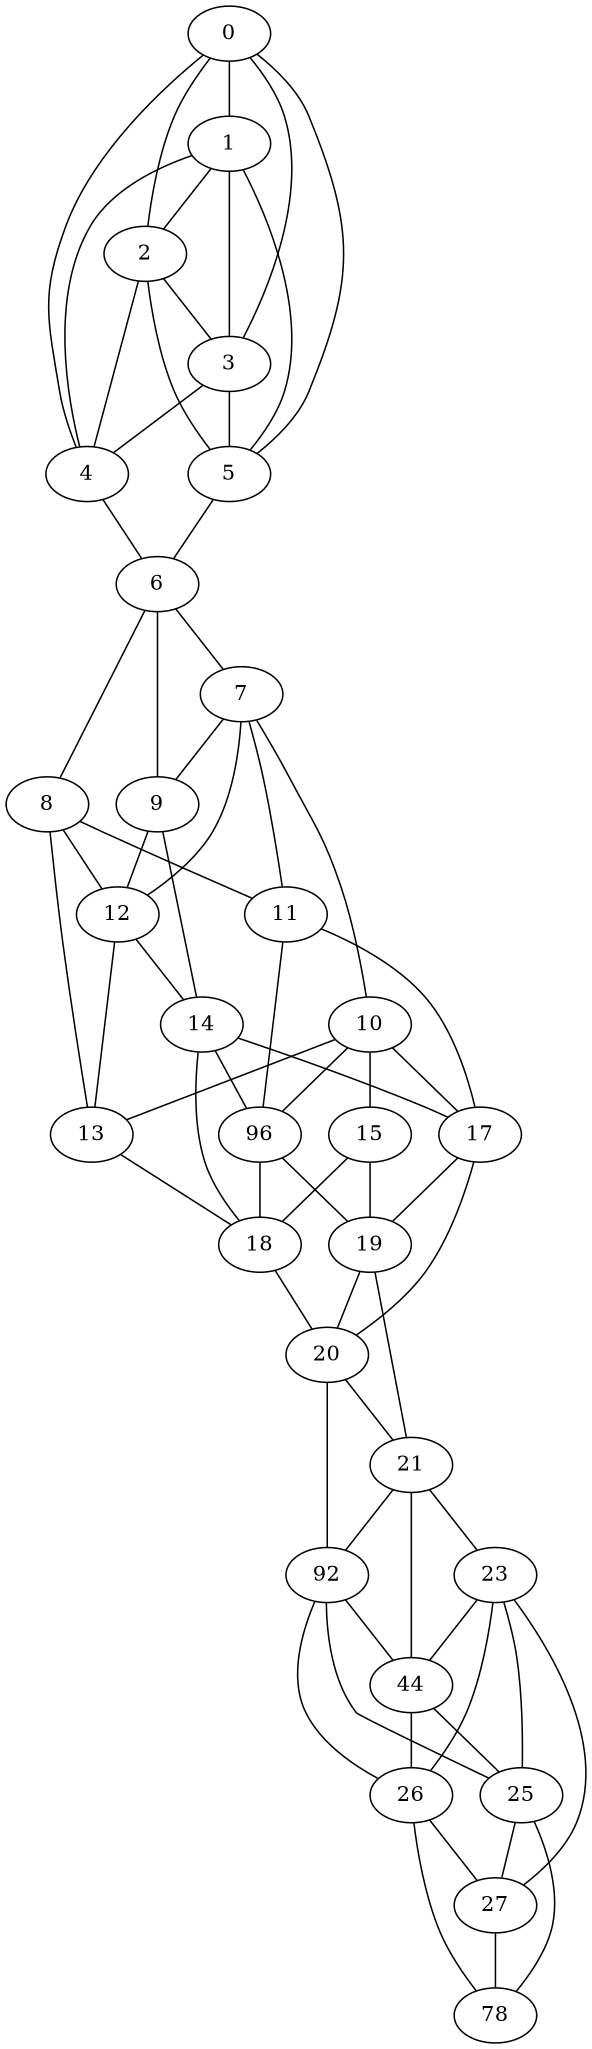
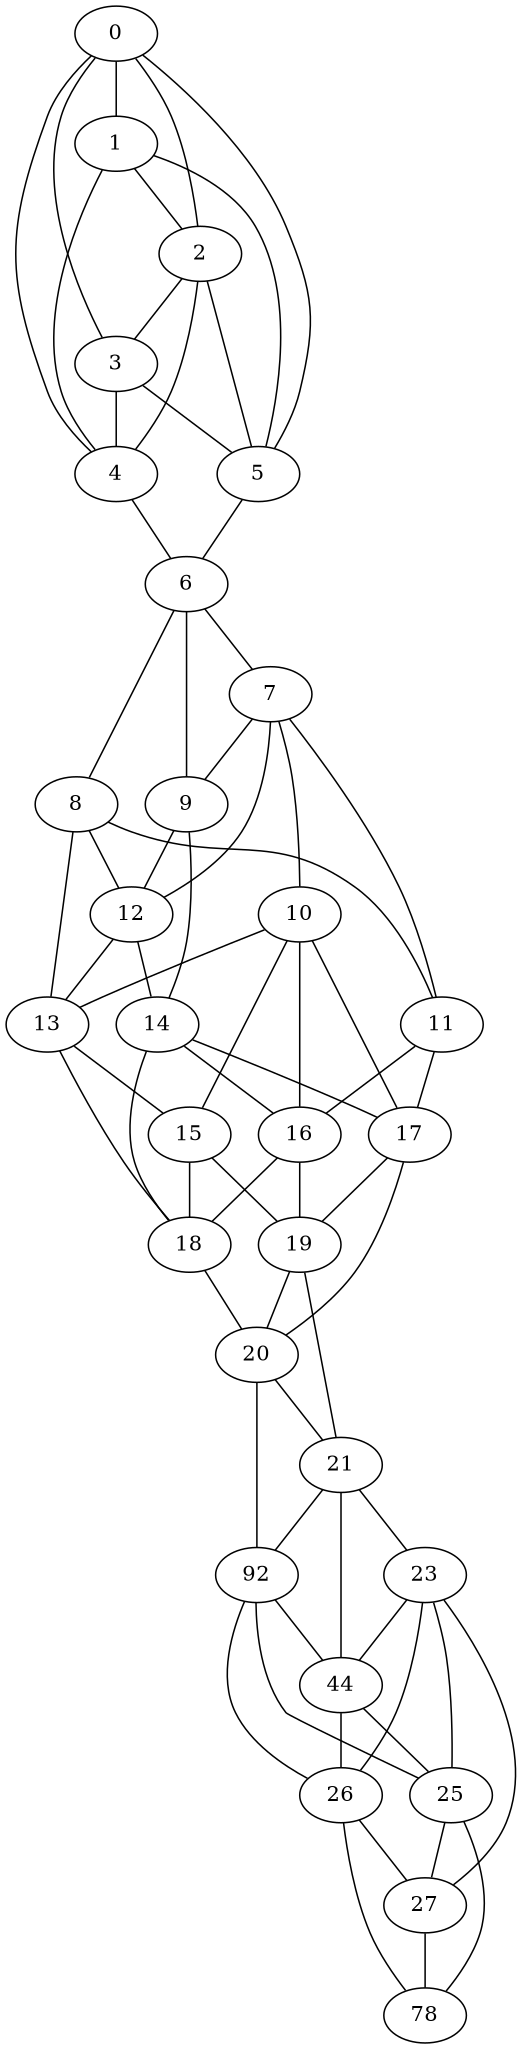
(229, 254) -> none
none -> (119, 1080)
(260, 1135) -> (300, 1135)
